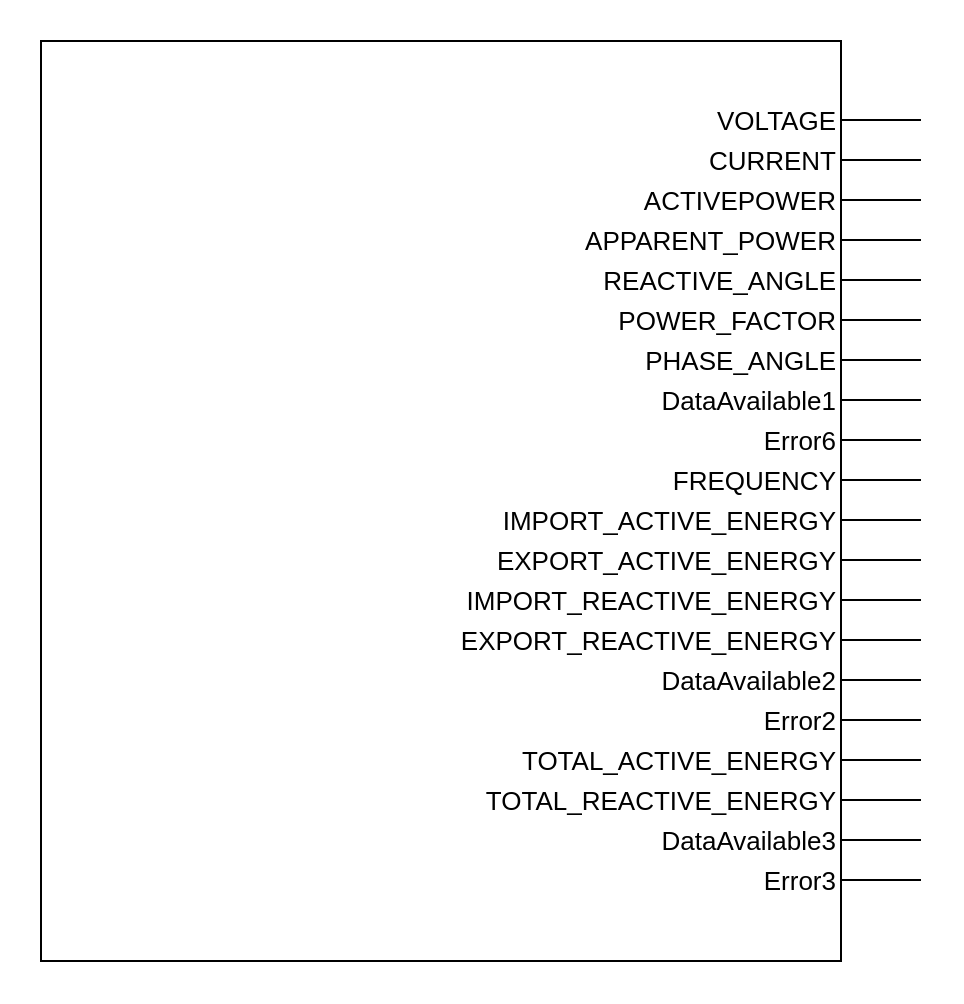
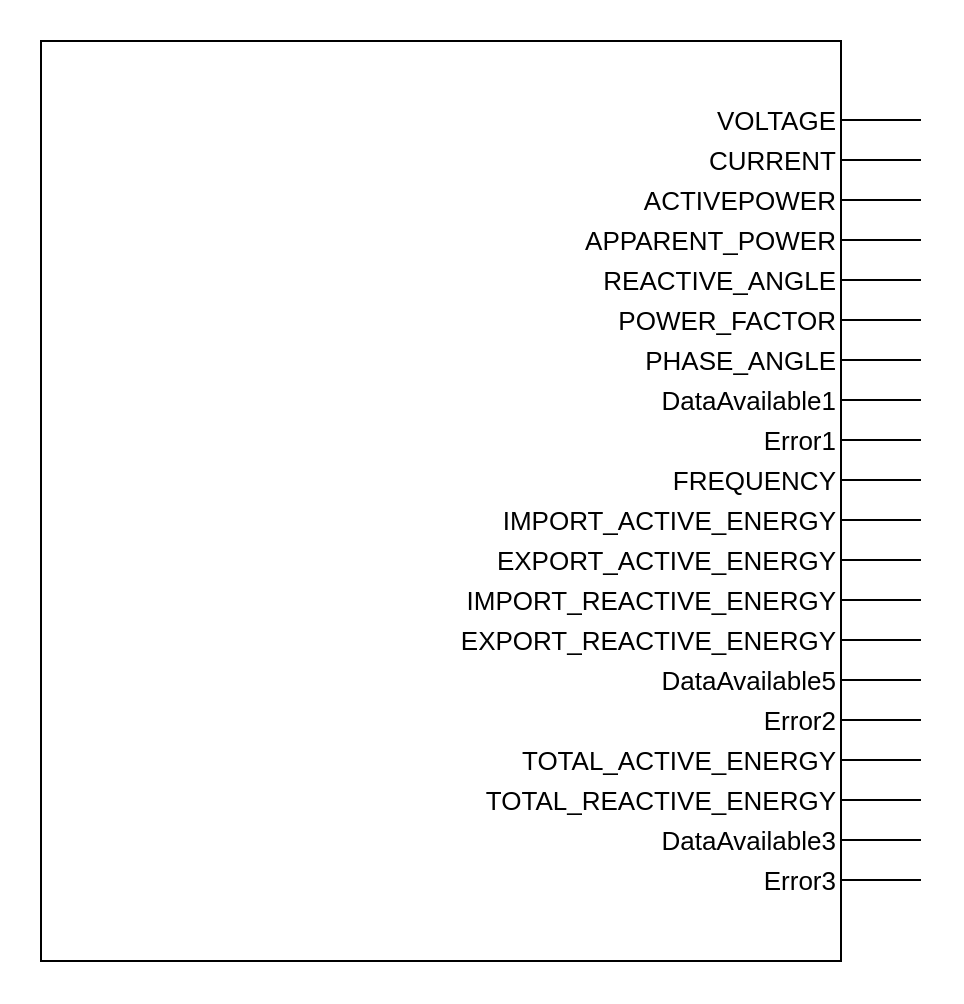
(793, 441) -> (793, 441)
(759, 681) -> (759, 681)
